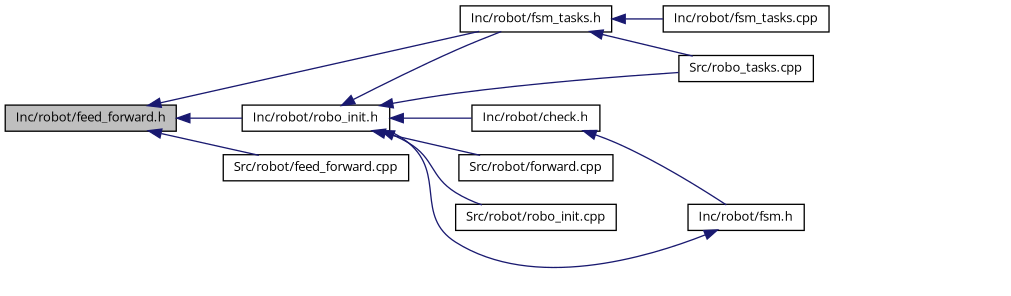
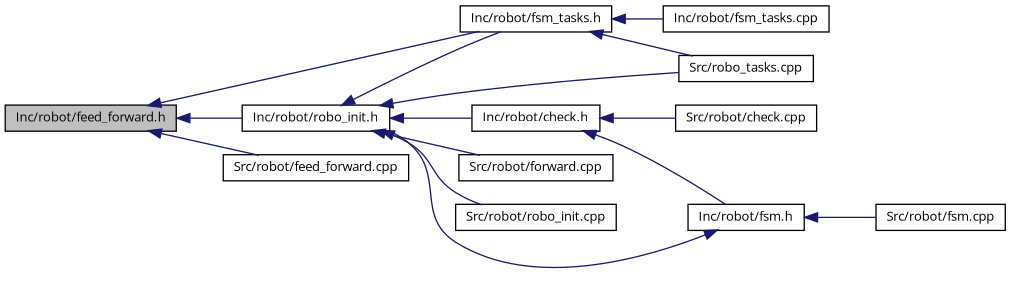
none -> (746, 118)
none -> (941, 217)
